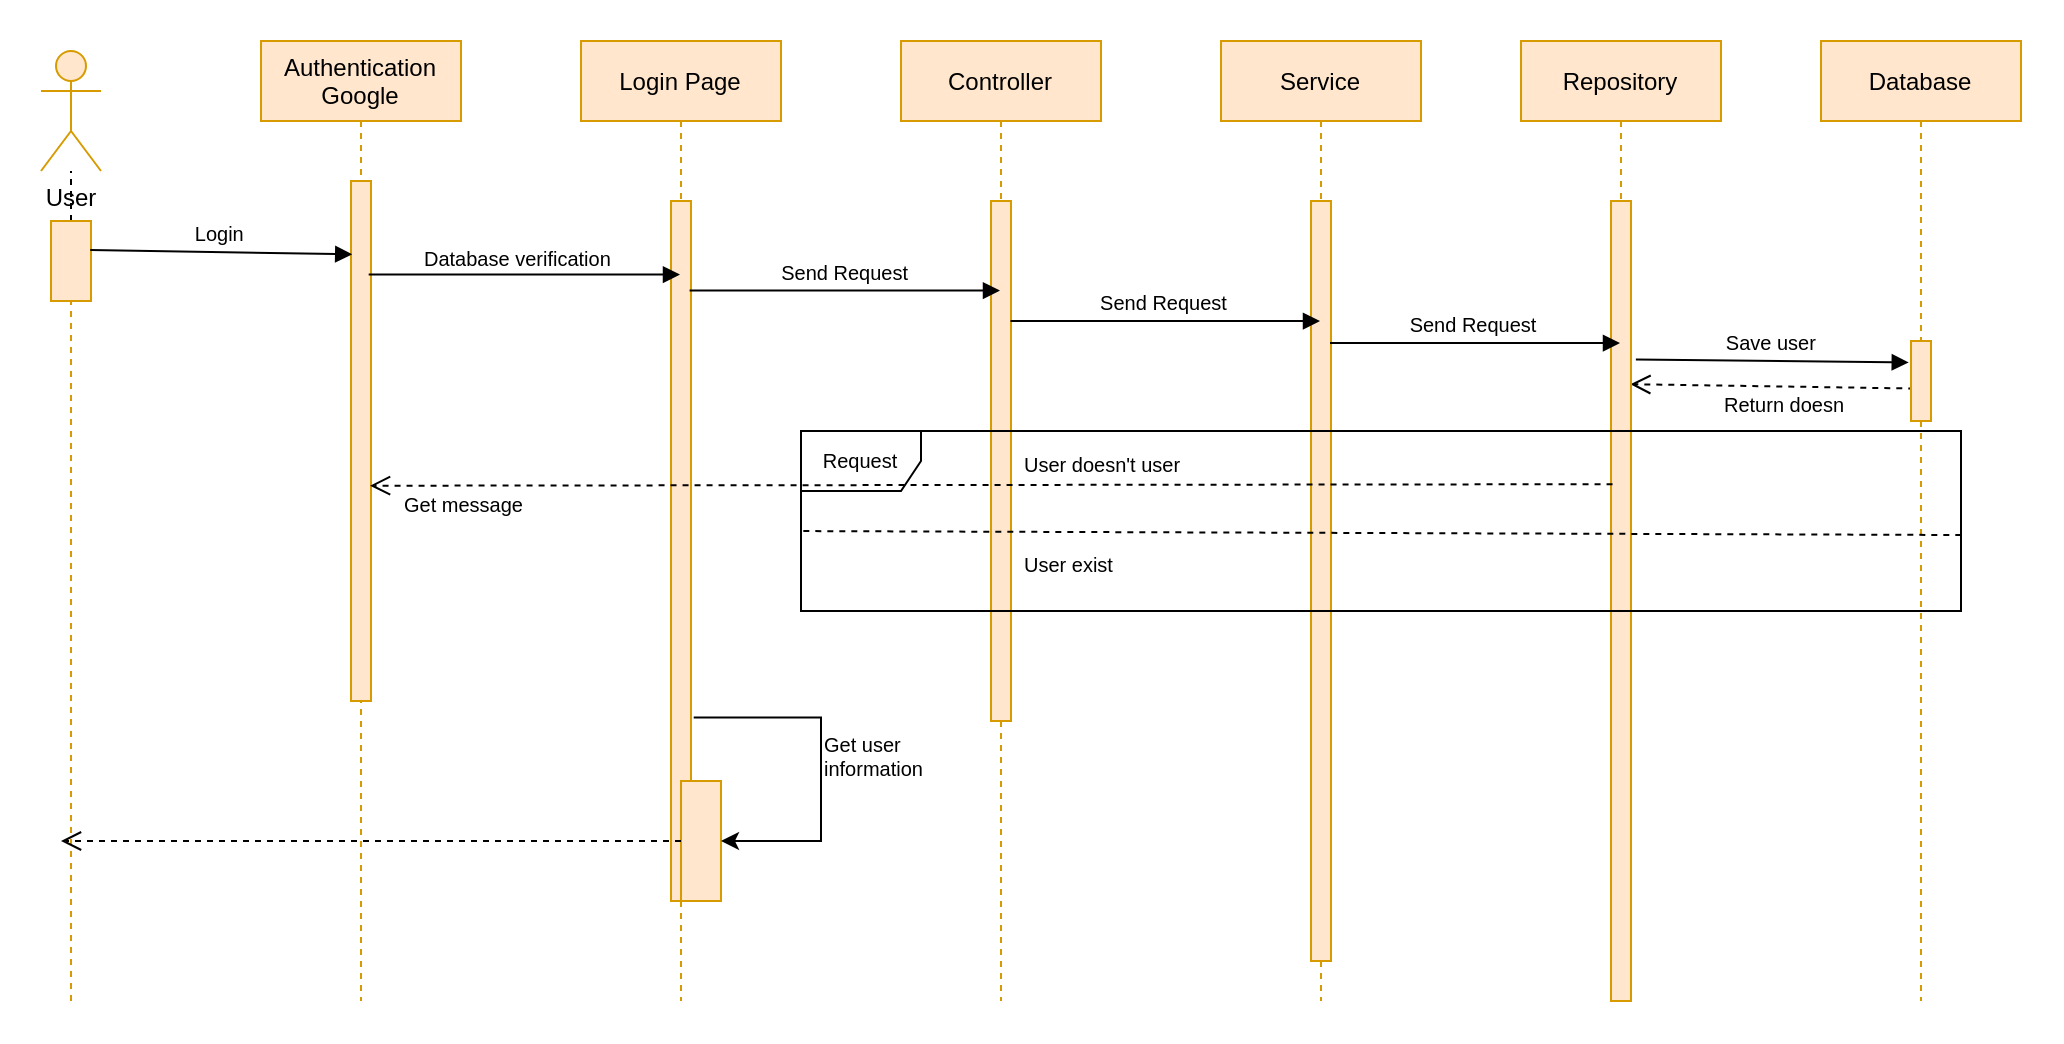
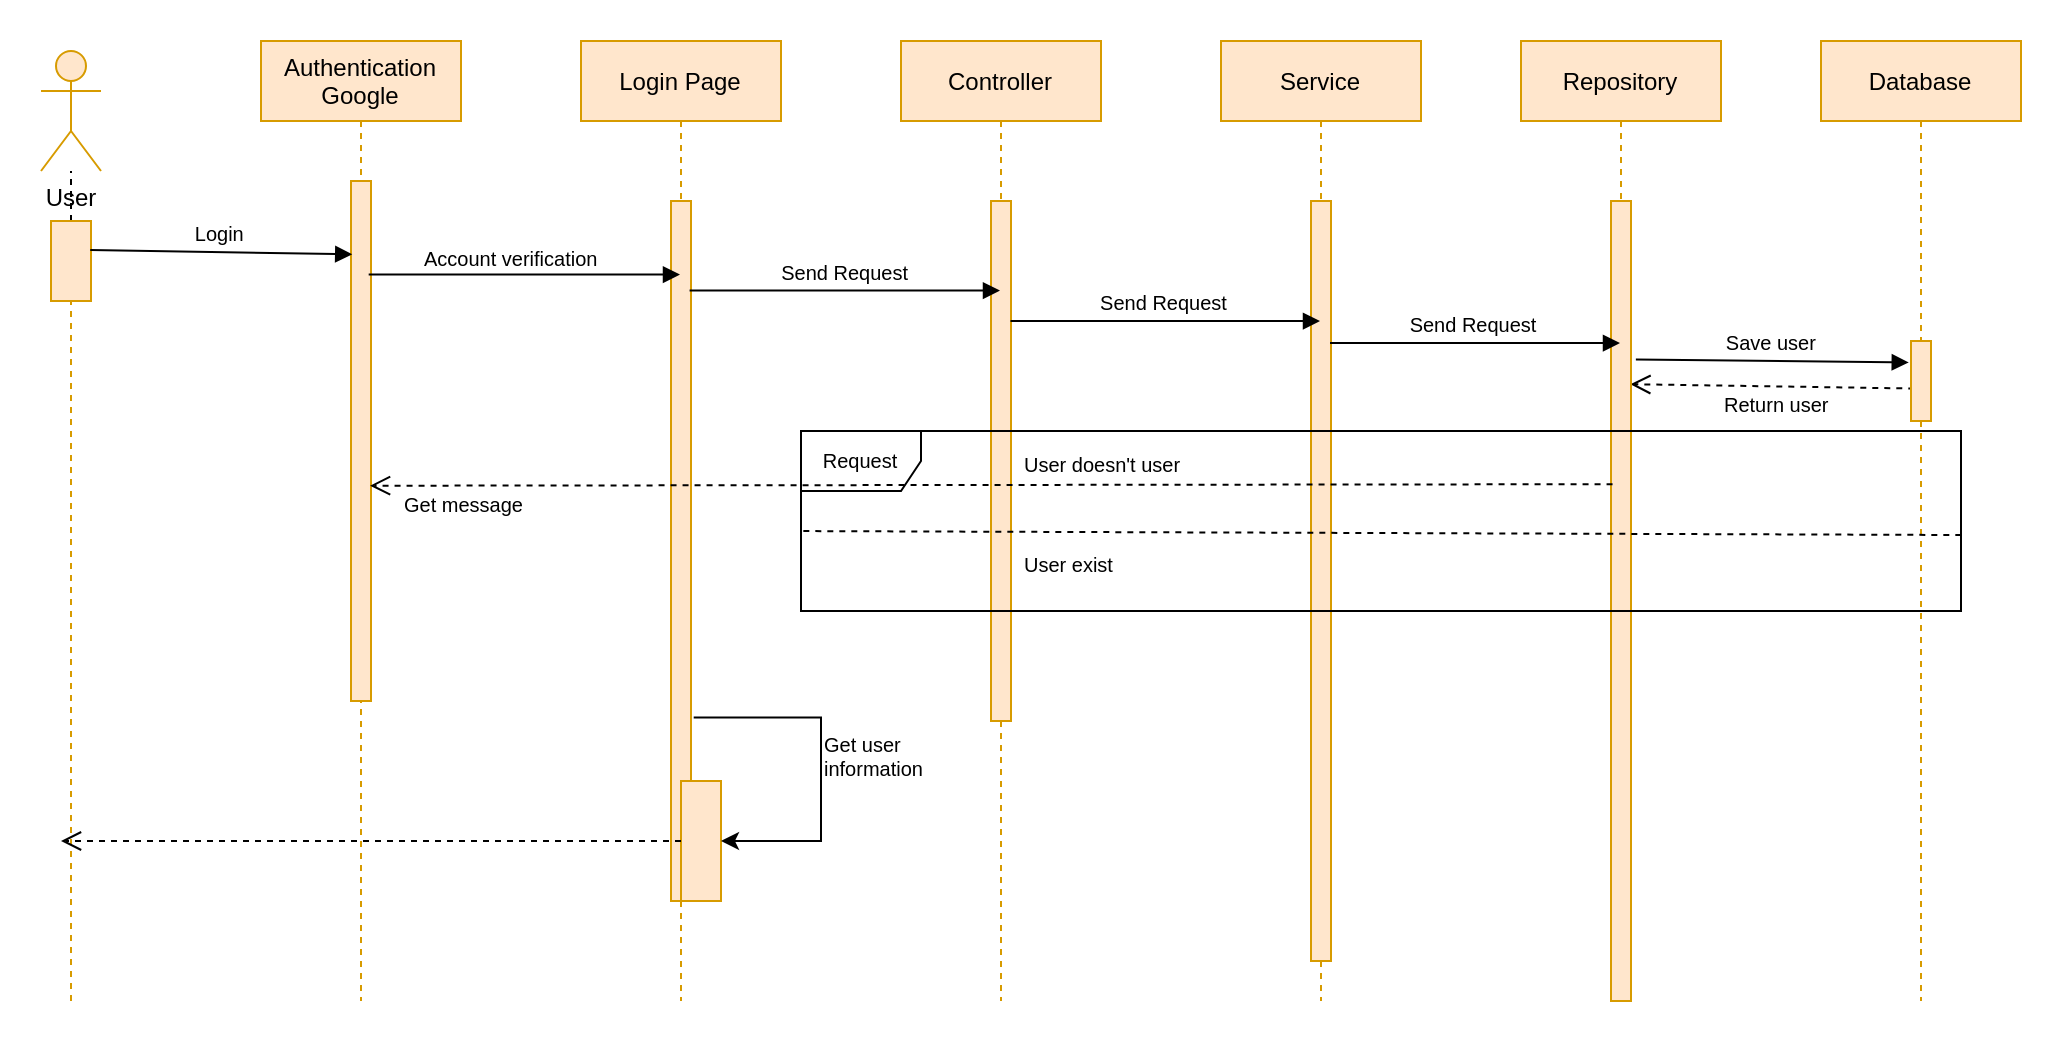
(543, 274) -> (543, 274)
(1790, 407) -> (1784, 407)
